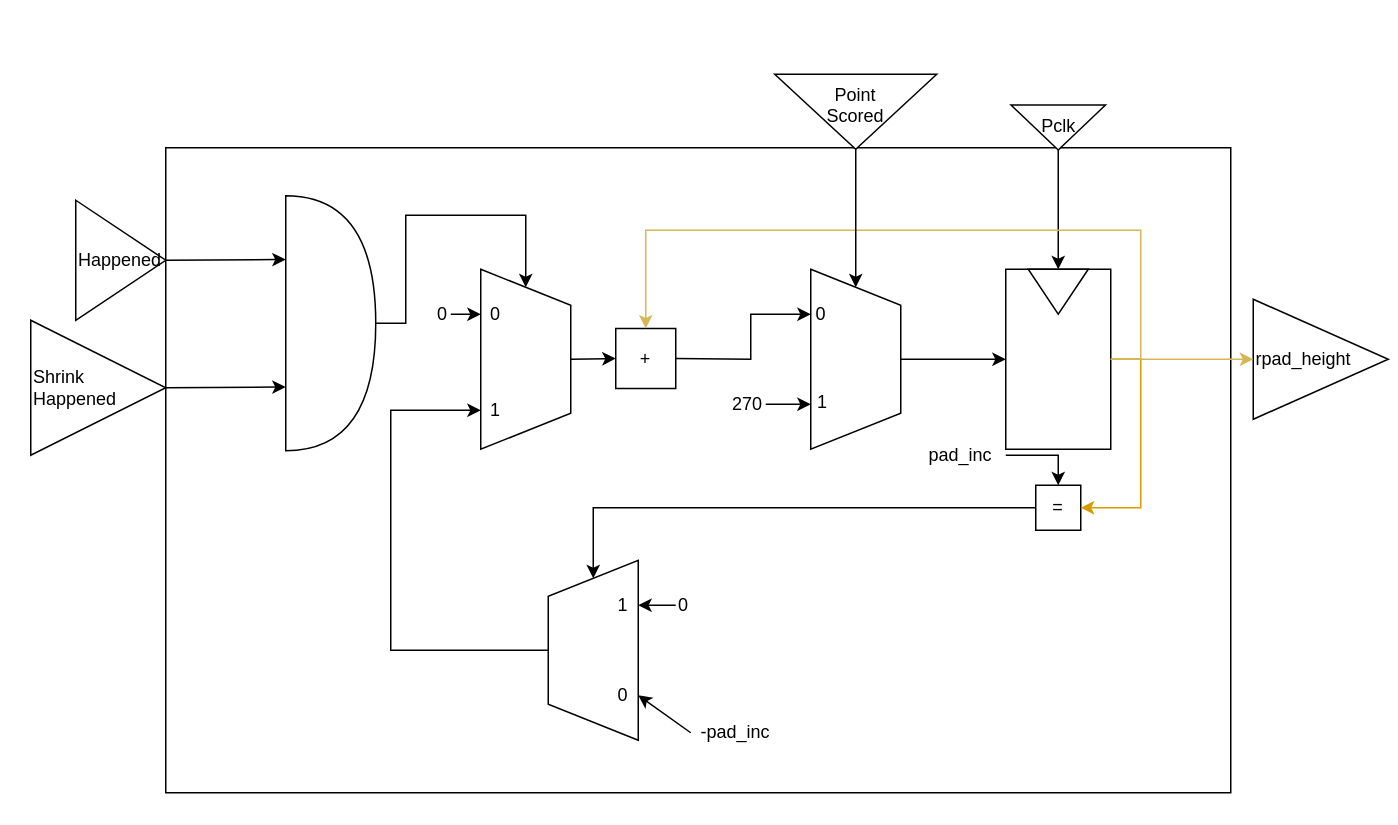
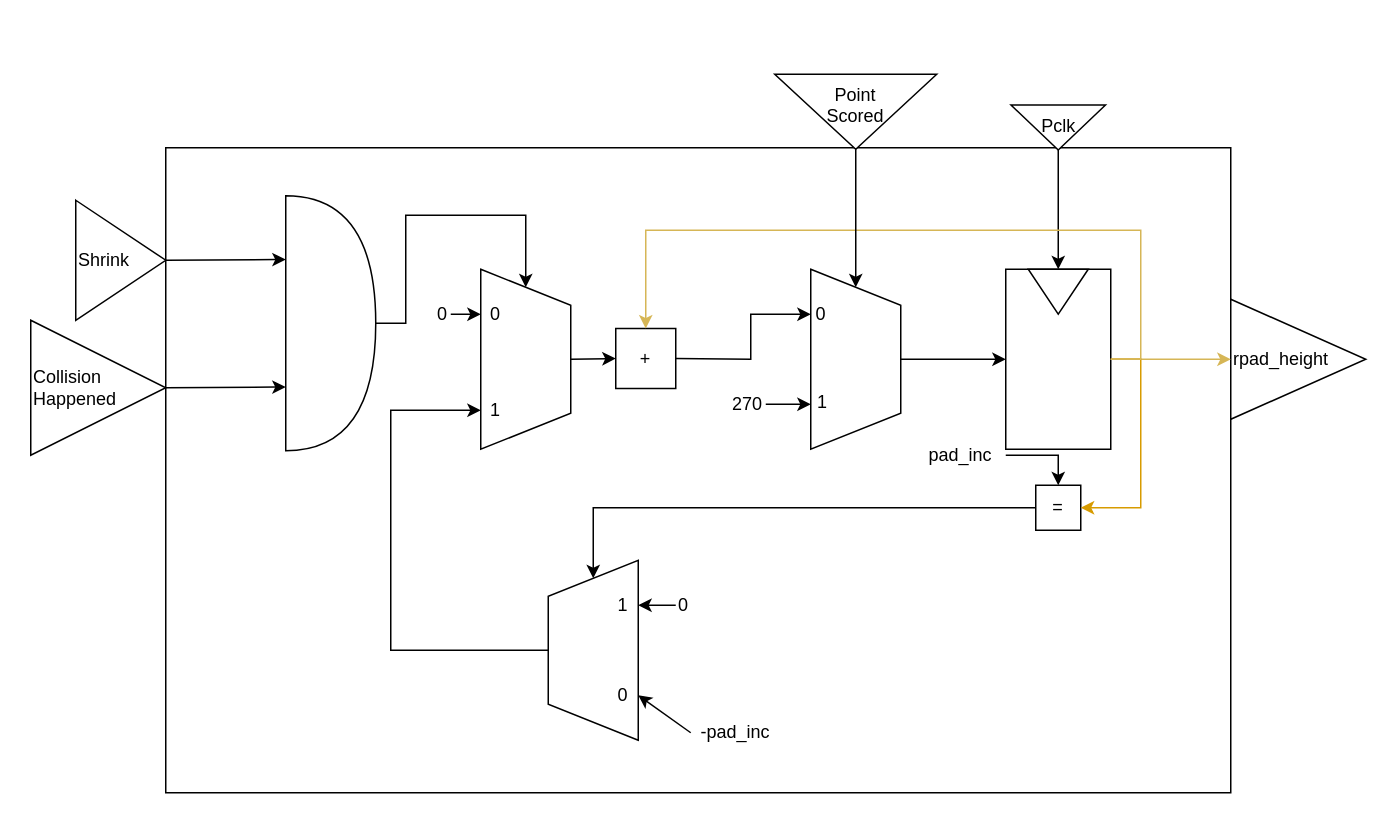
(119, 260) -> (107, 260)
(1321, 359) -> (1298, 359)
(74, 388) -> (74, 388)
